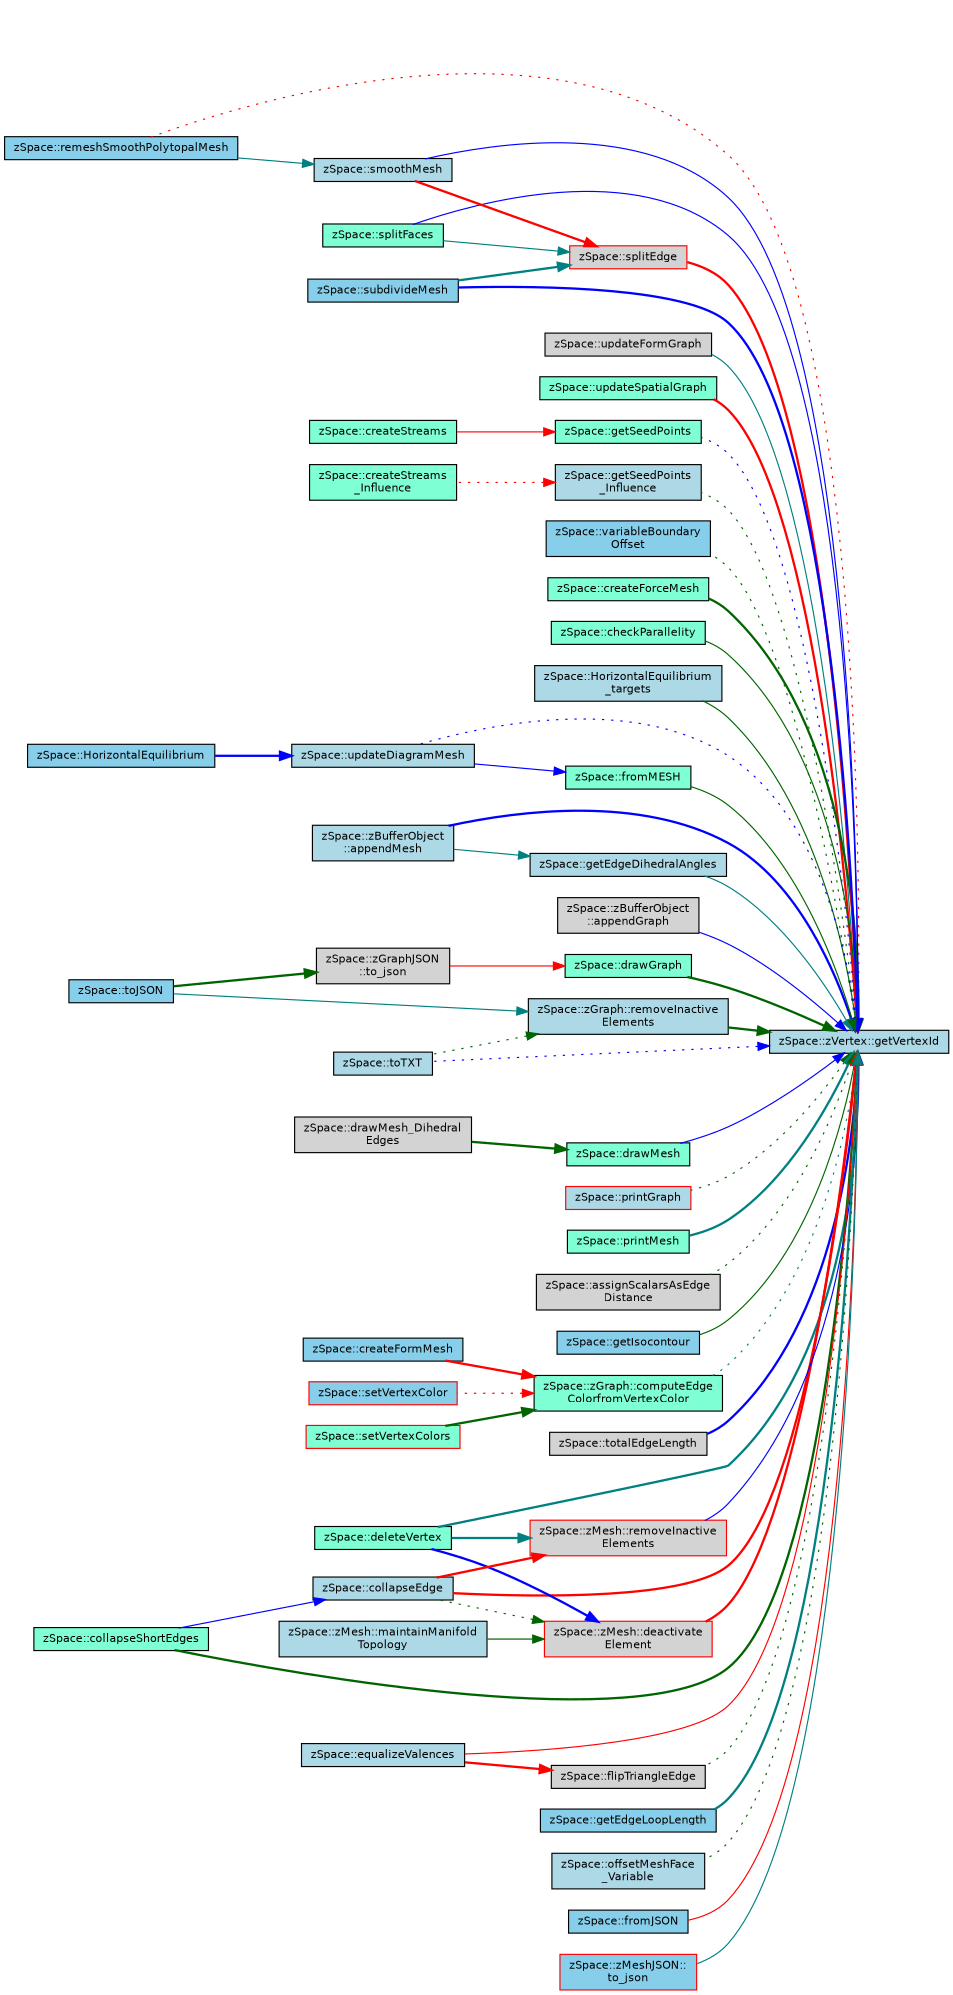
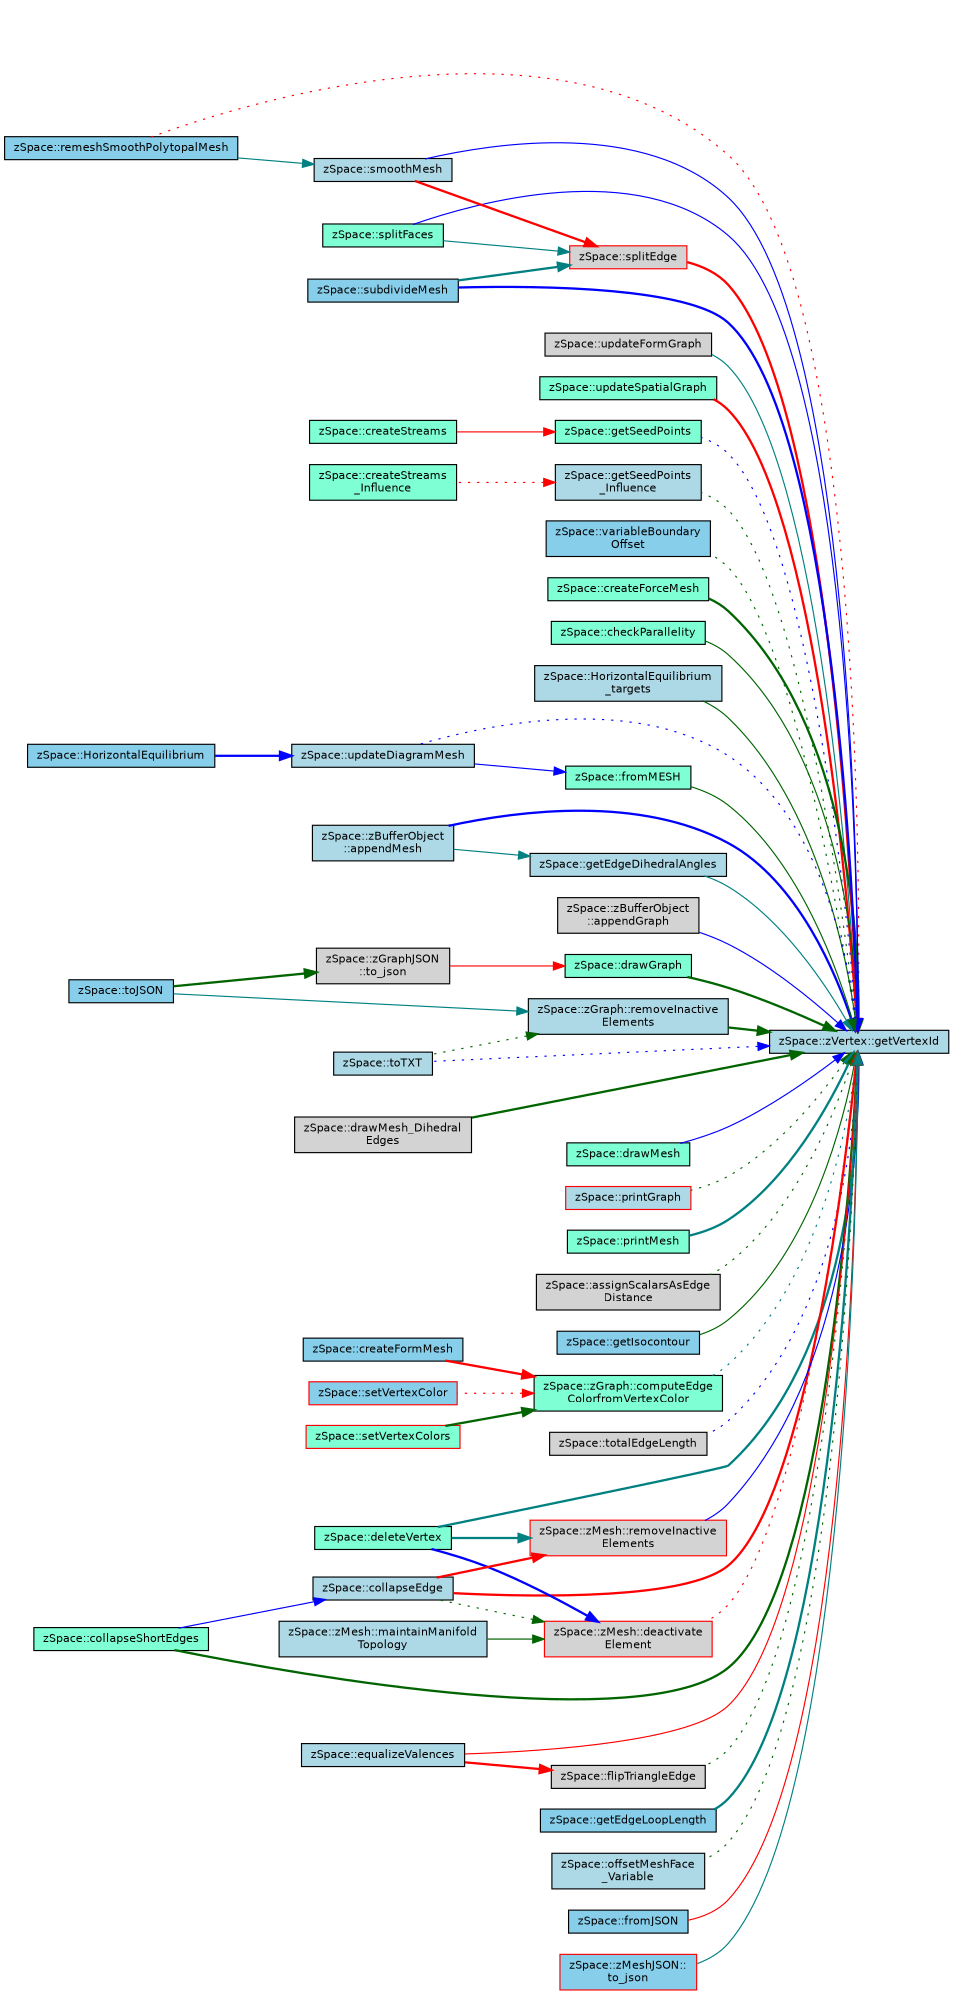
(513, 1145) -> (631, 1086)
(821, 1267) -> (821, 1267)
(778, 1498) -> (778, 1498)
